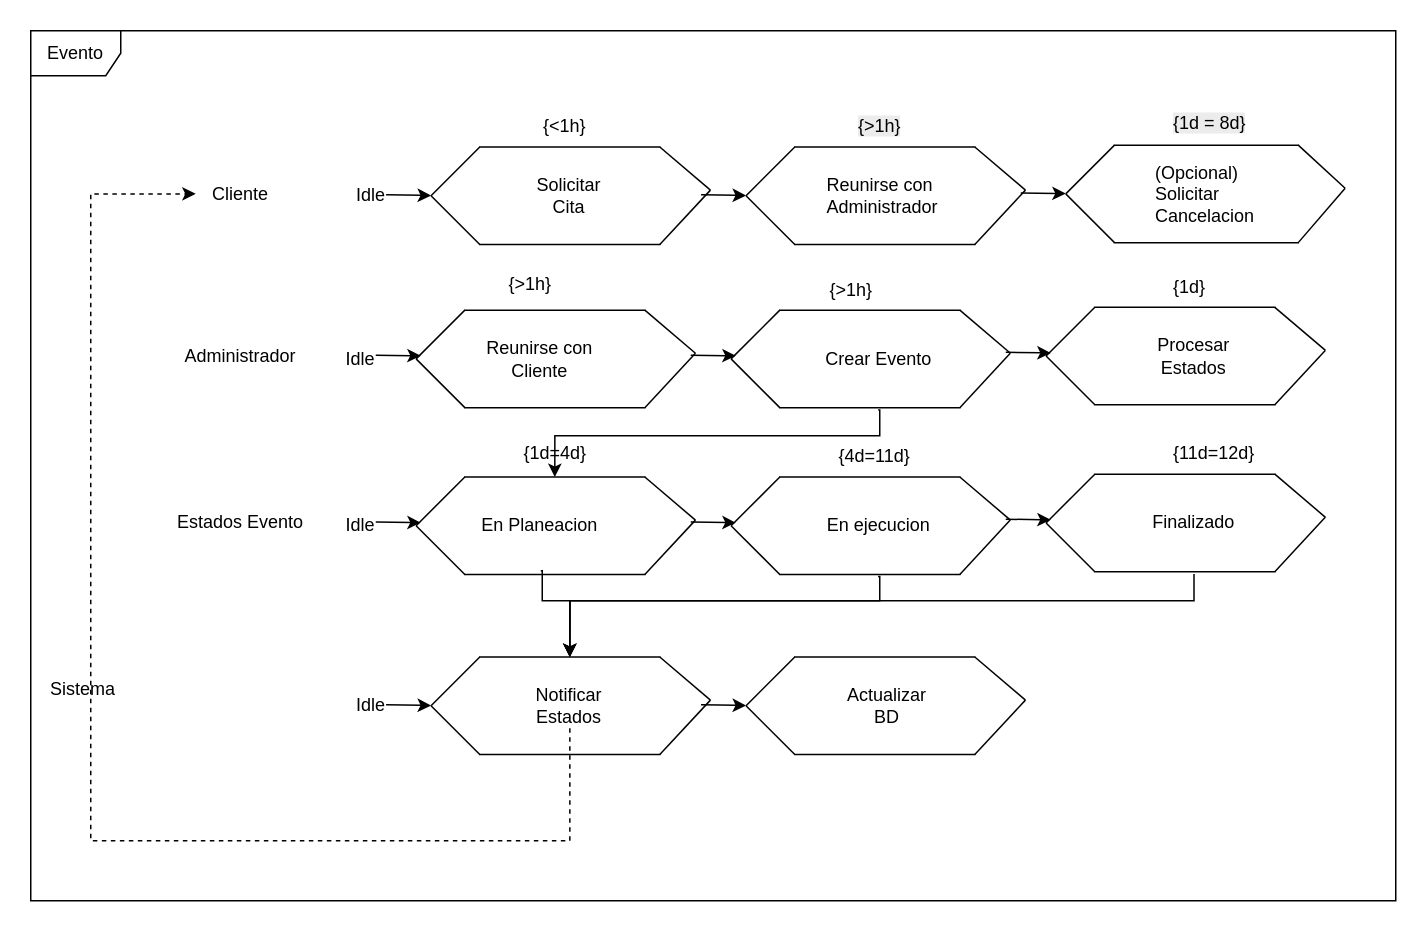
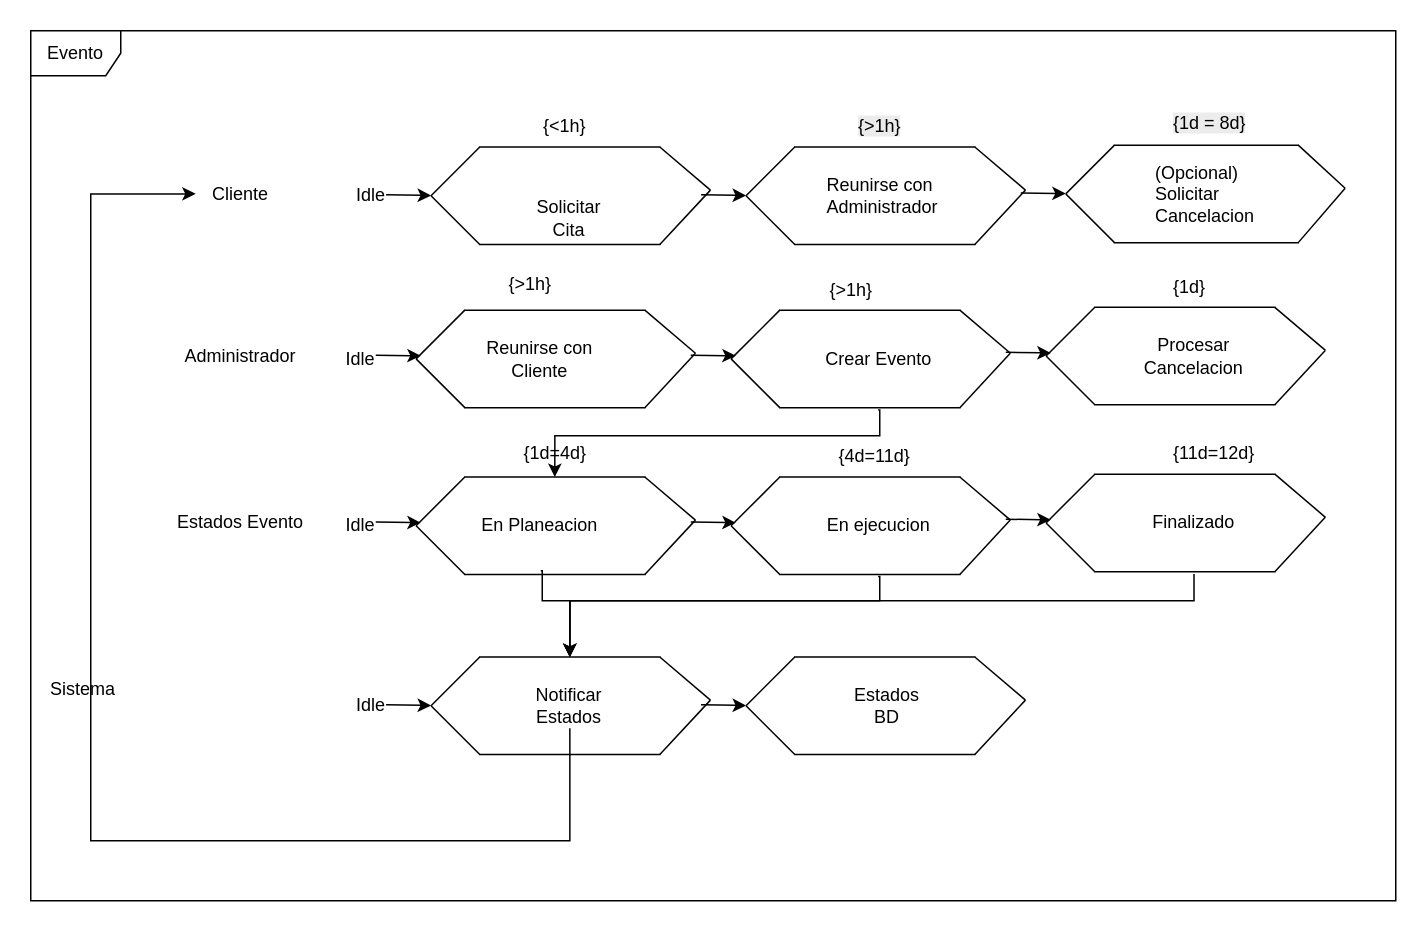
(570, 196) -> (570, 218)
(1194, 356) -> (1194, 356)
(887, 706) -> (887, 706)
(91, 765) -> (91, 765)
